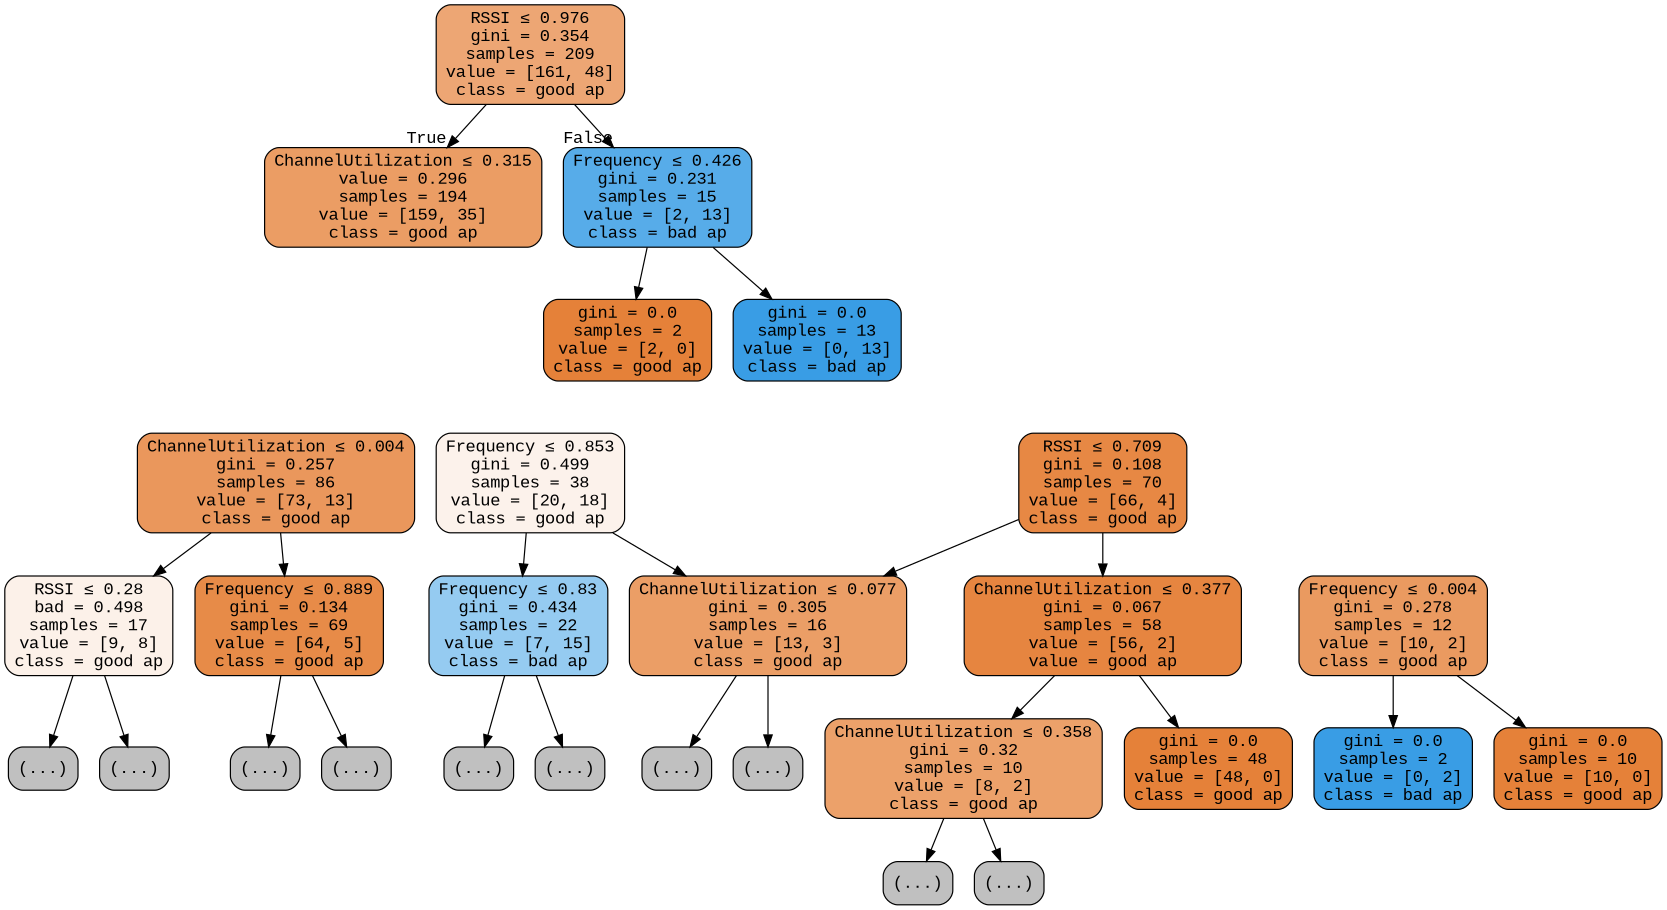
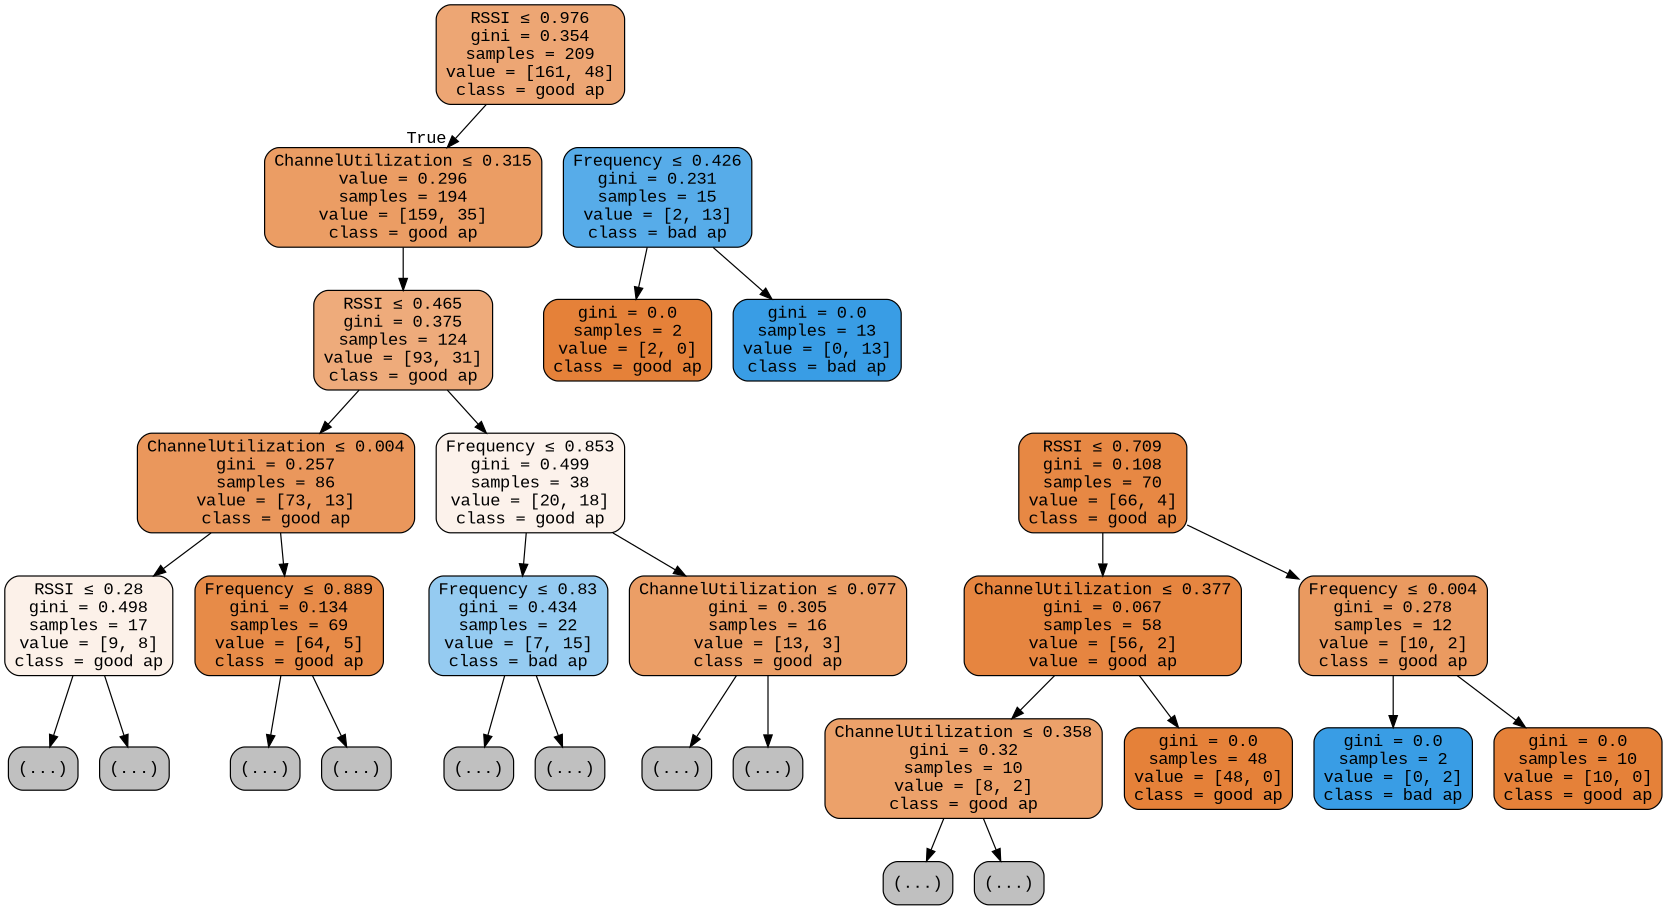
(590, 122) -> none
none -> (403, 340)
(957, 545) -> (1238, 549)
(89, 607) -> (89, 607)
